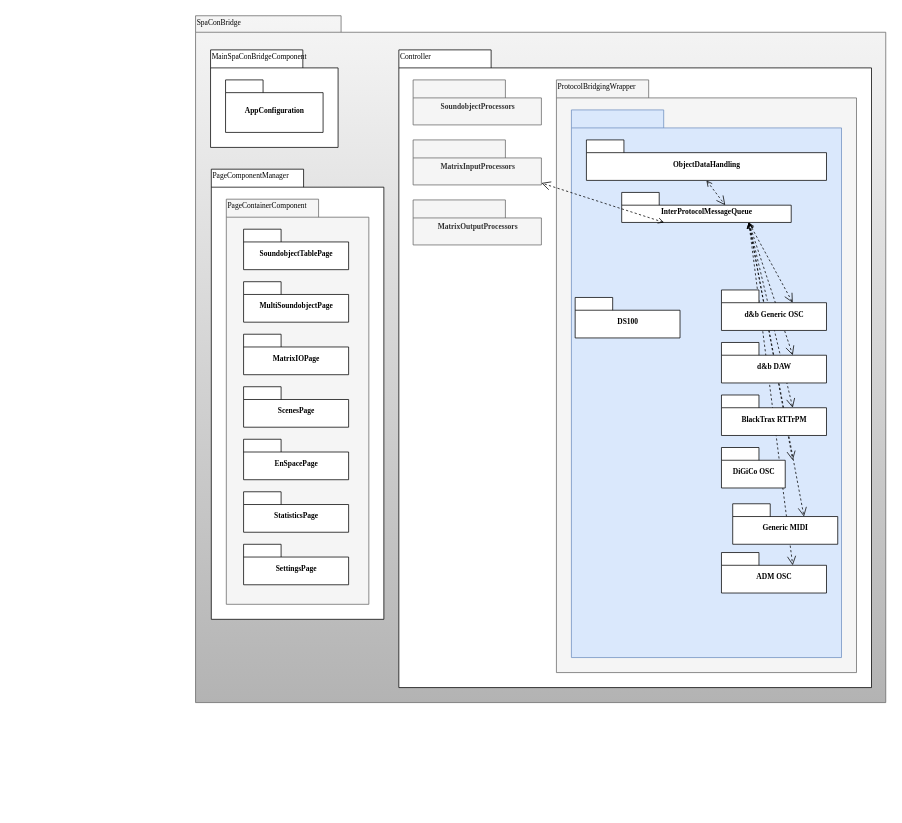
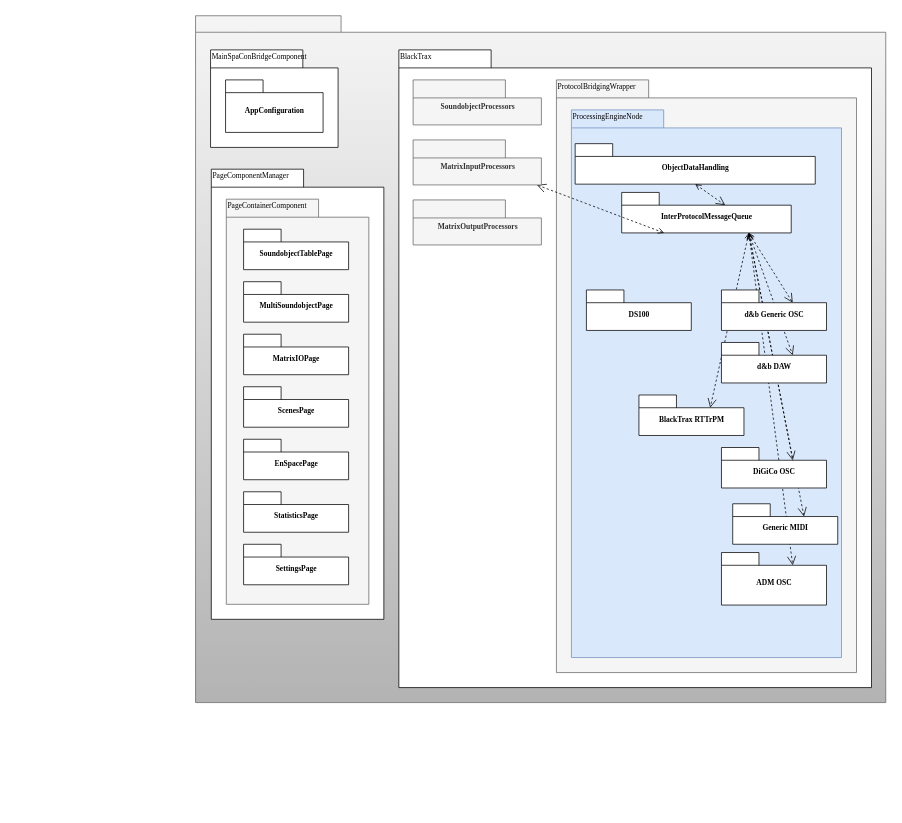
(244, 23) -> none
(419, 57) -> (418, 57)
none -> (656, 123)
(706, 160) -> (695, 164)
(706, 207) -> (706, 213)
(627, 318) -> (639, 310)
(774, 415) -> (691, 415)
(753, 468) -> (774, 468)
(774, 573) -> (774, 579)
